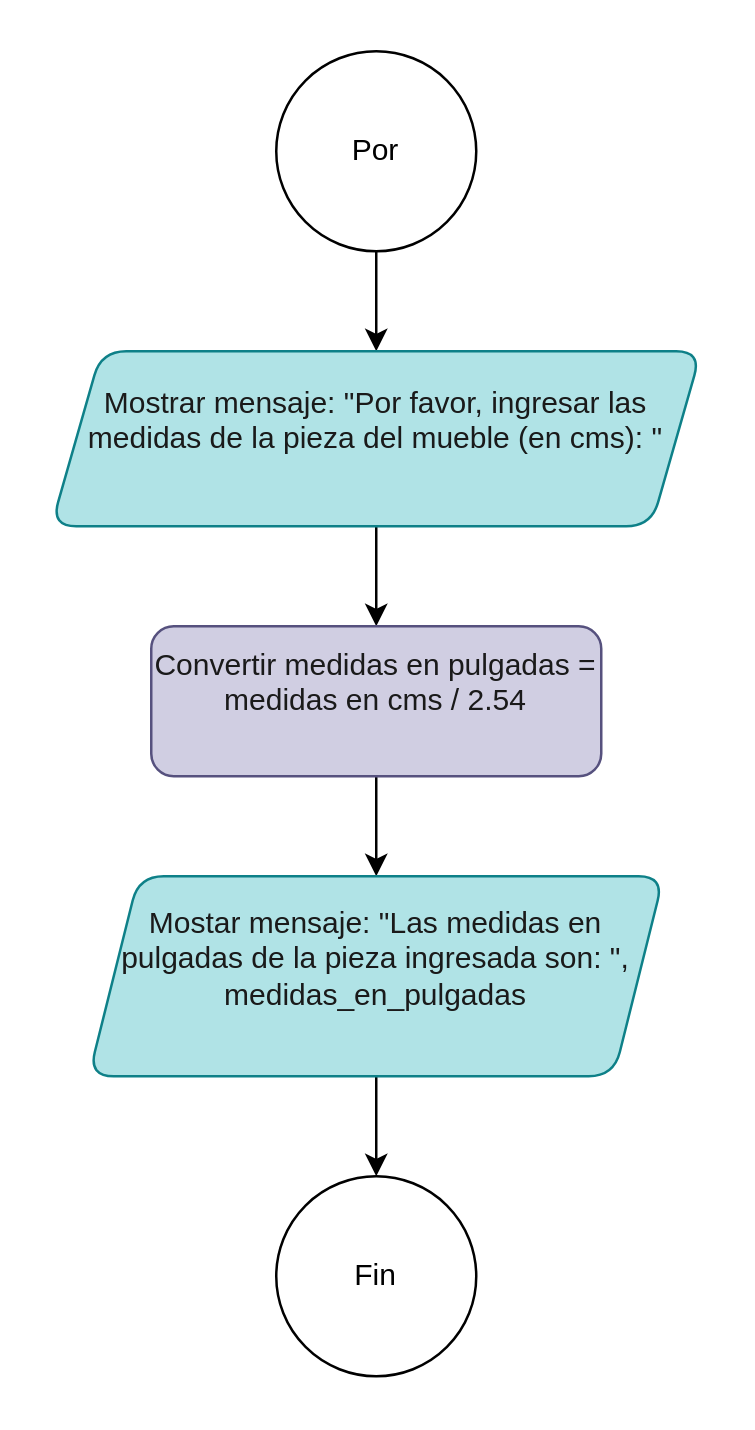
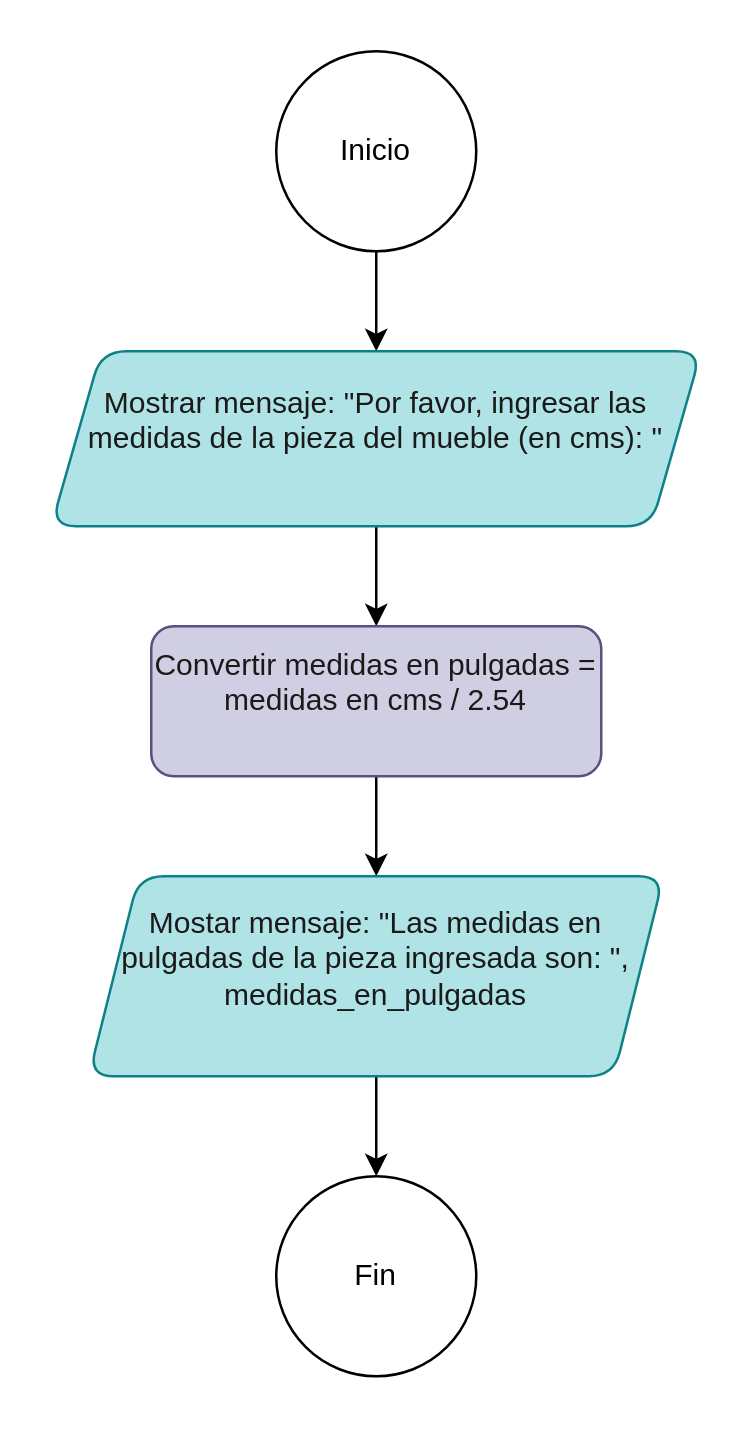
(376, 151) -> (376, 151)
